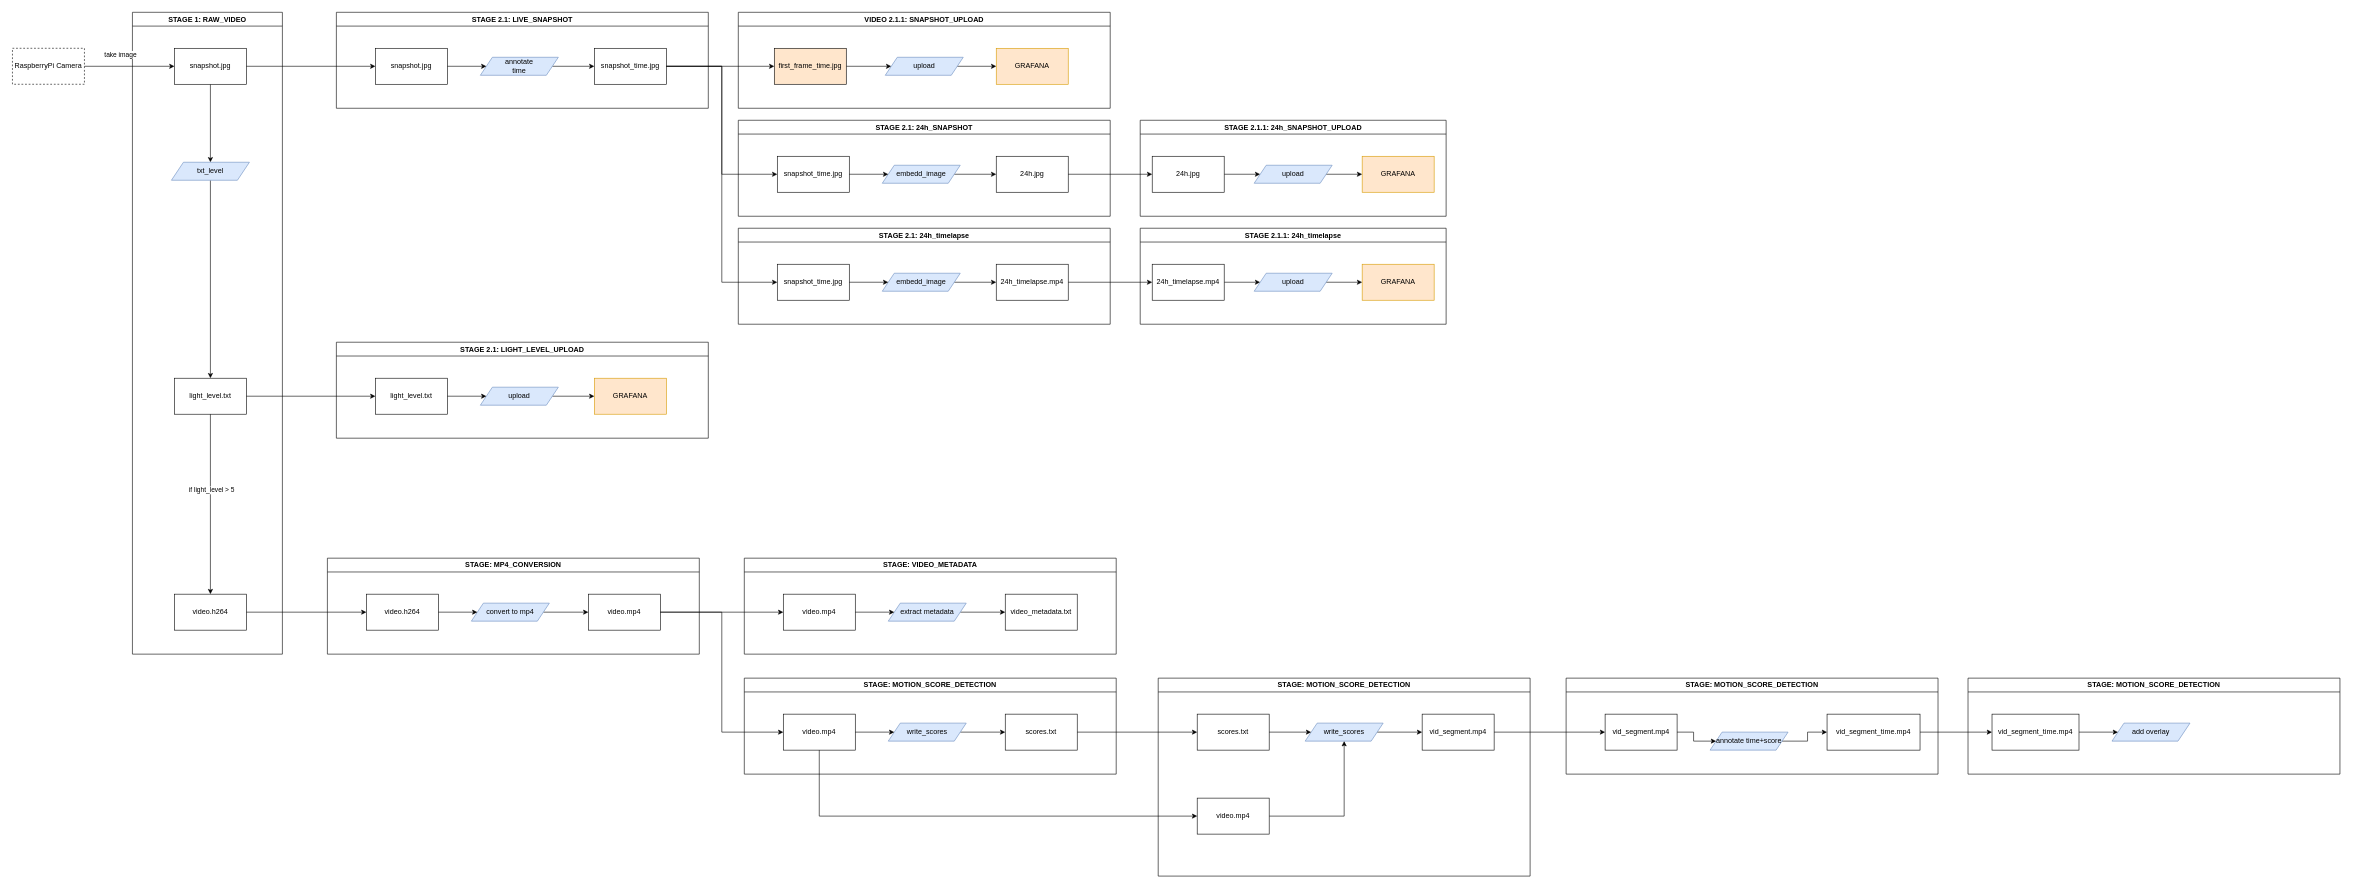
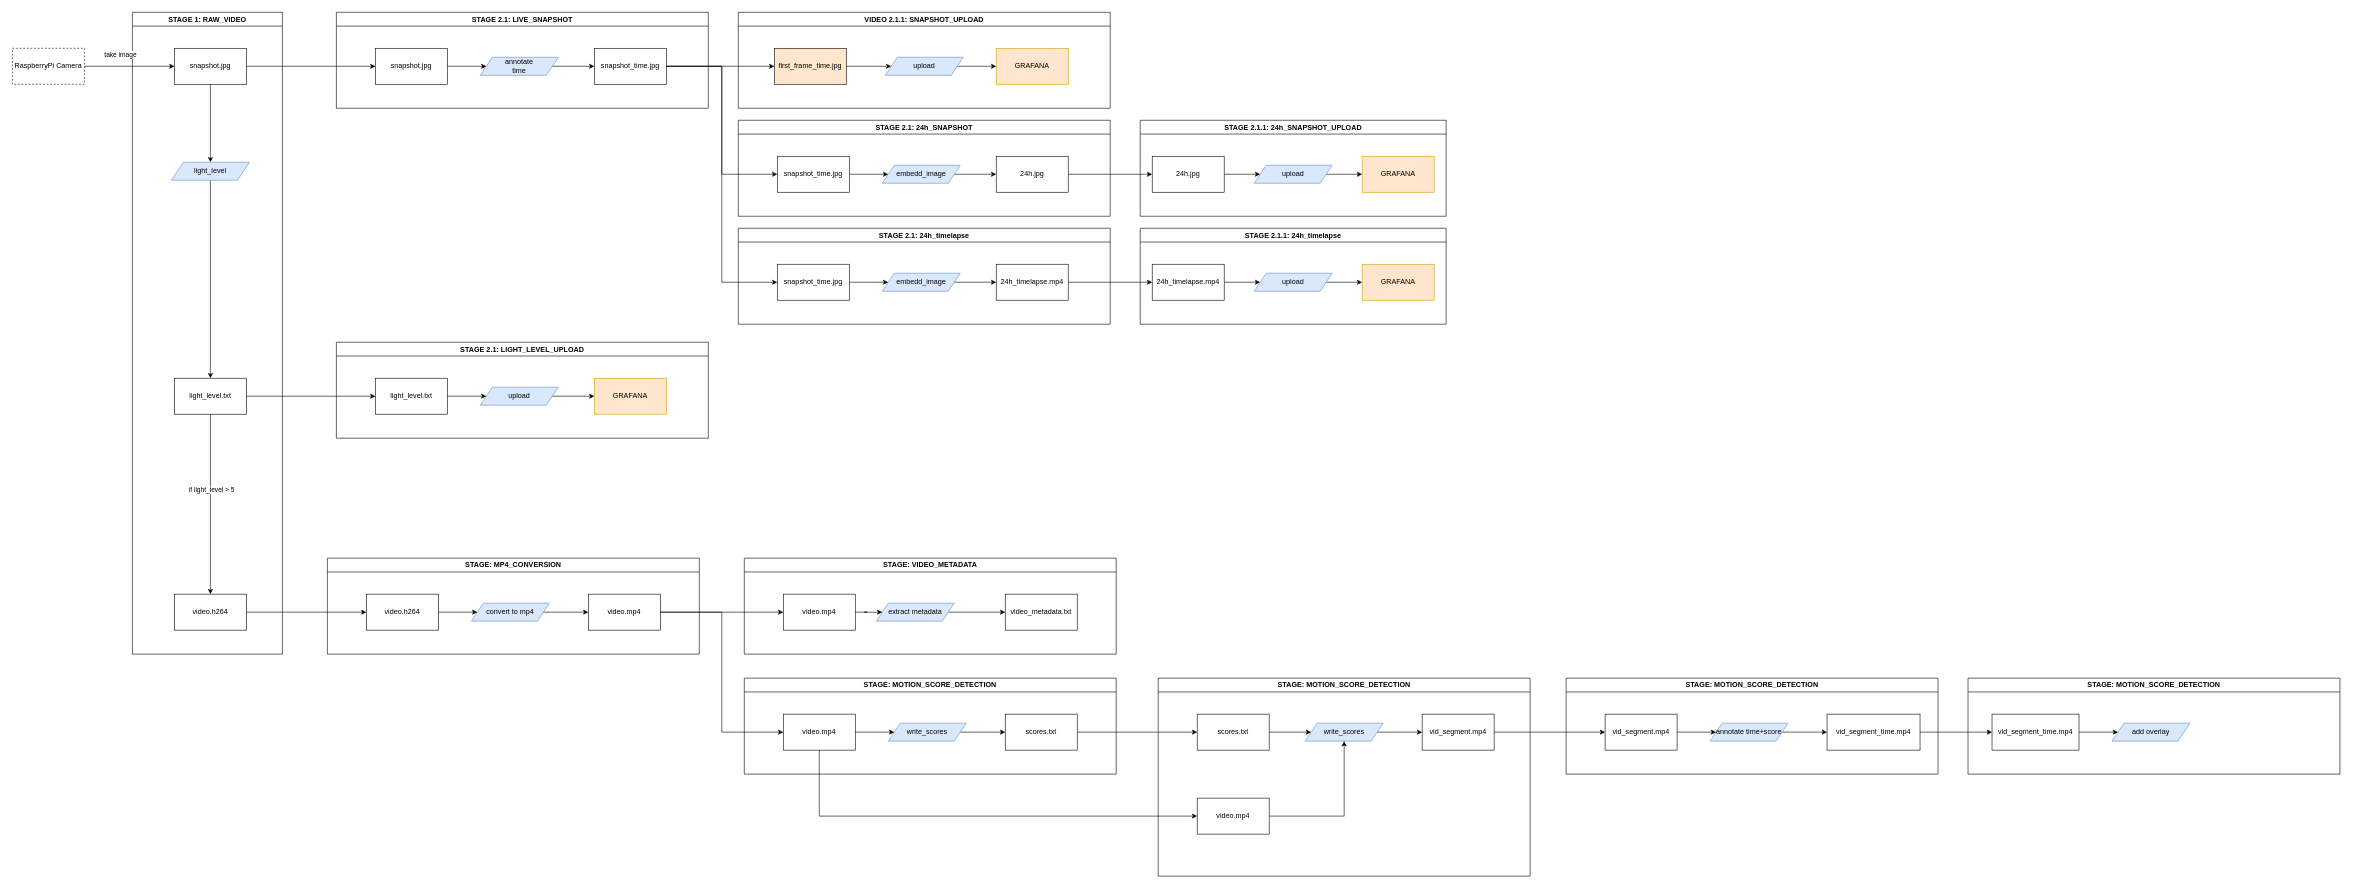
(210, 171) -> (210, 171)
(927, 612) -> (915, 612)
(1749, 741) -> (1749, 732)
